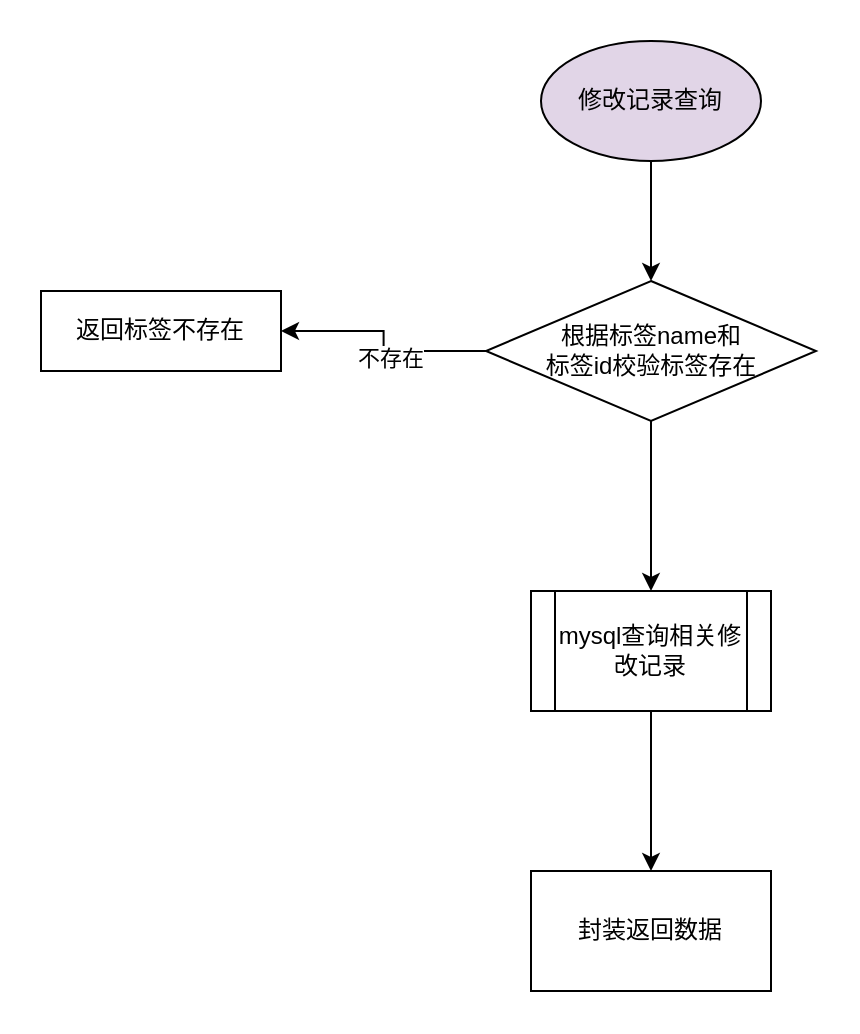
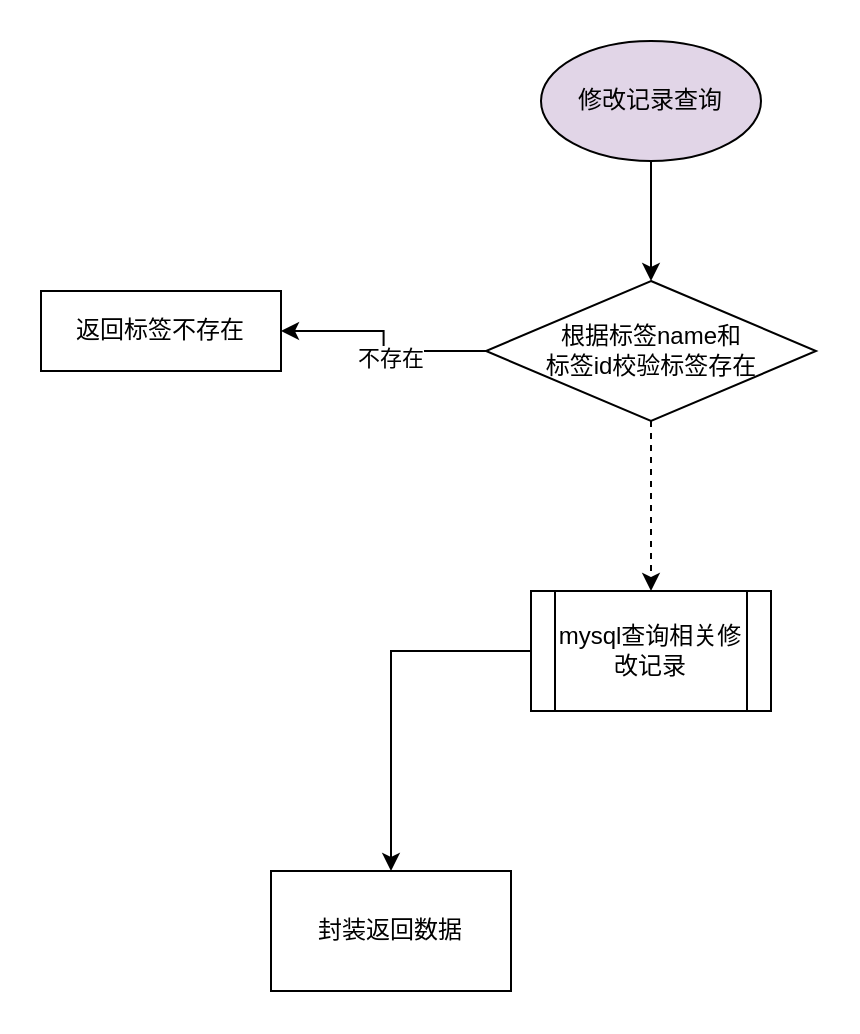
(651, 501) -> (651, 501)
(651, 931) -> (391, 931)
